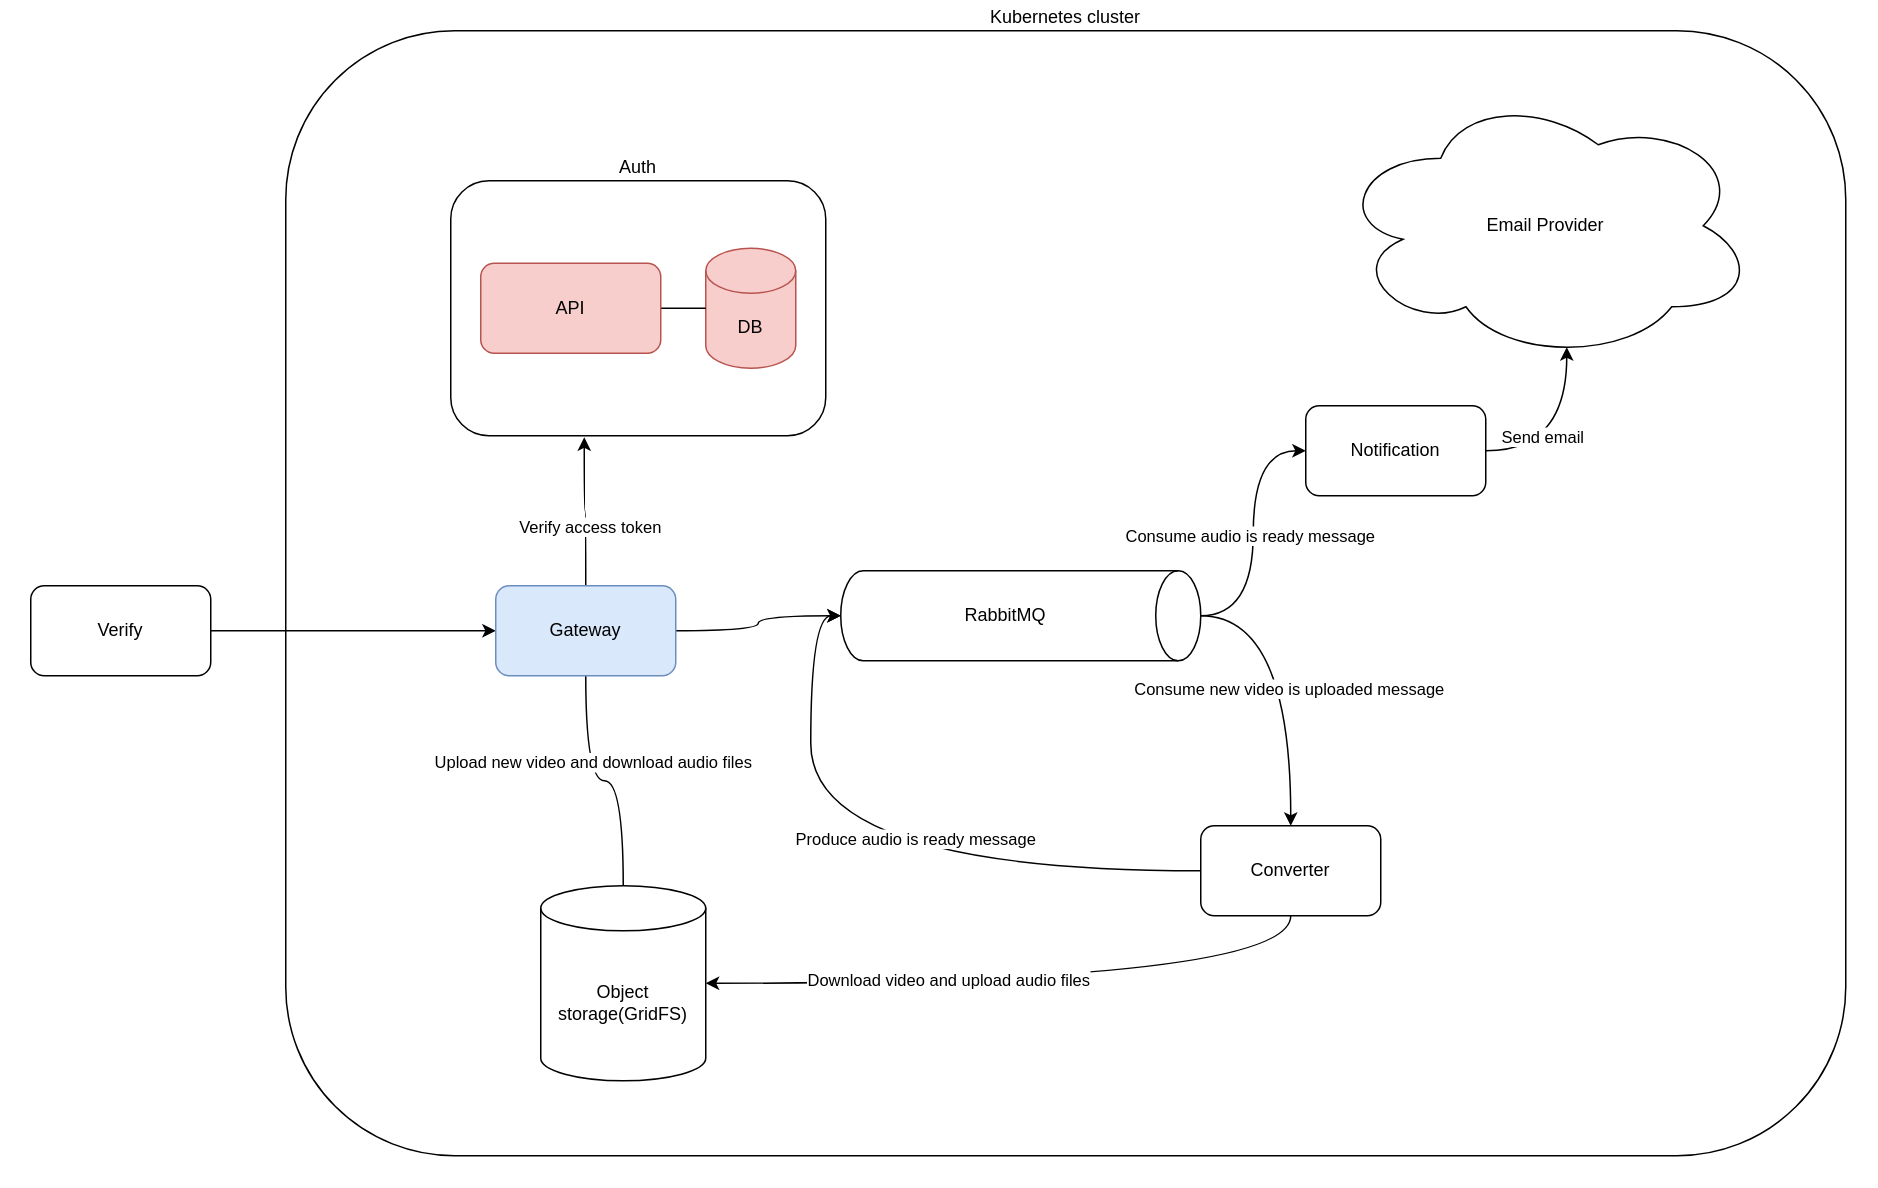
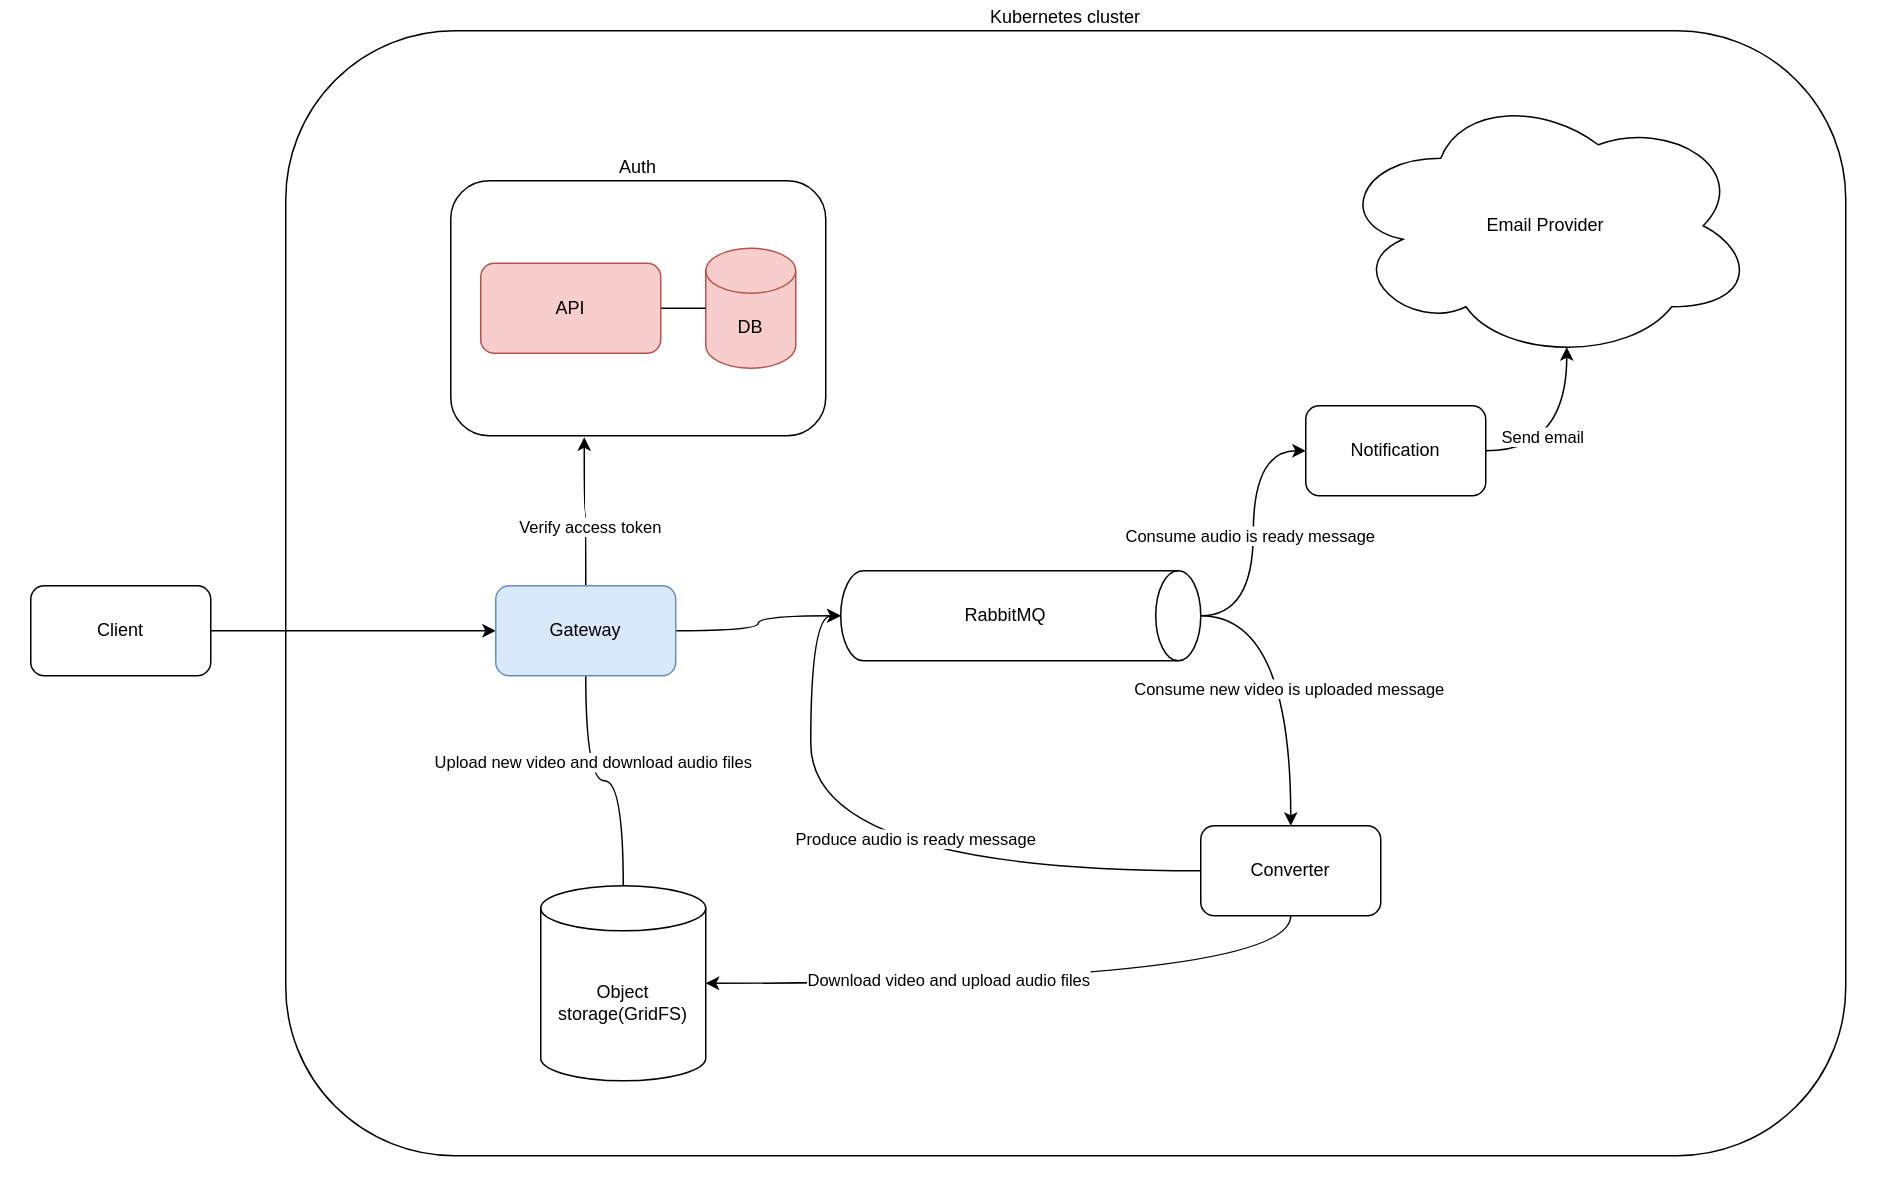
(121, 631) -> (121, 631)
